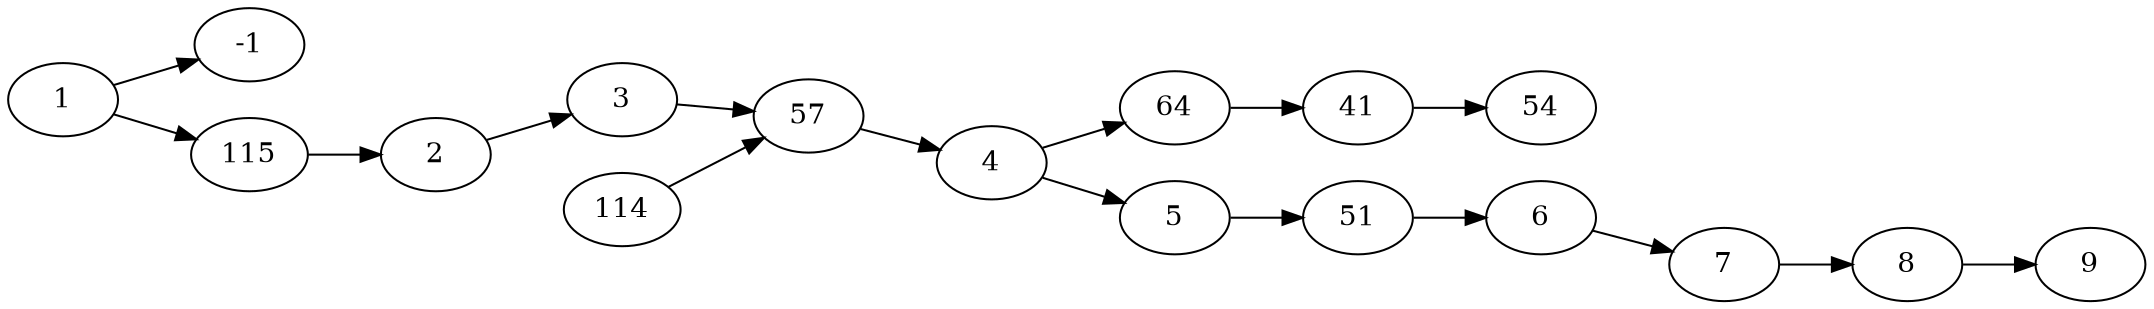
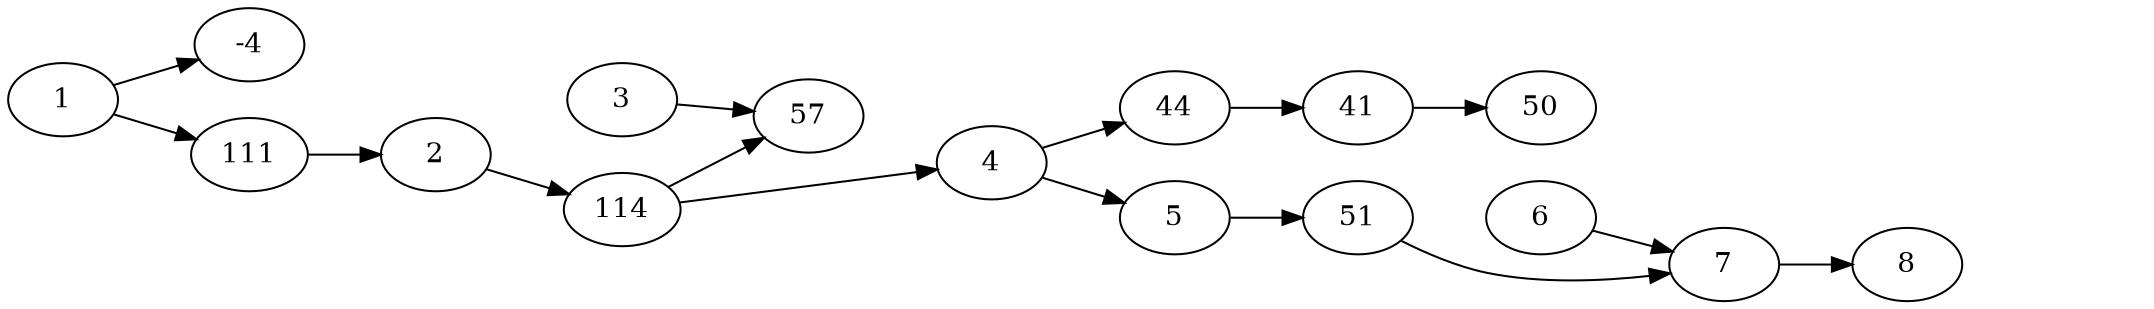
(249, 45) -> (249, 45)
(1175, 108) -> (1175, 108)
(1541, 108) -> (1541, 108)
(519, 130) -> (518, 179)
(890, 137) -> (798, 187)
(249, 155) -> (249, 155)
(1440, 218) -> (1522, 278)
(2090, 265) -> none
